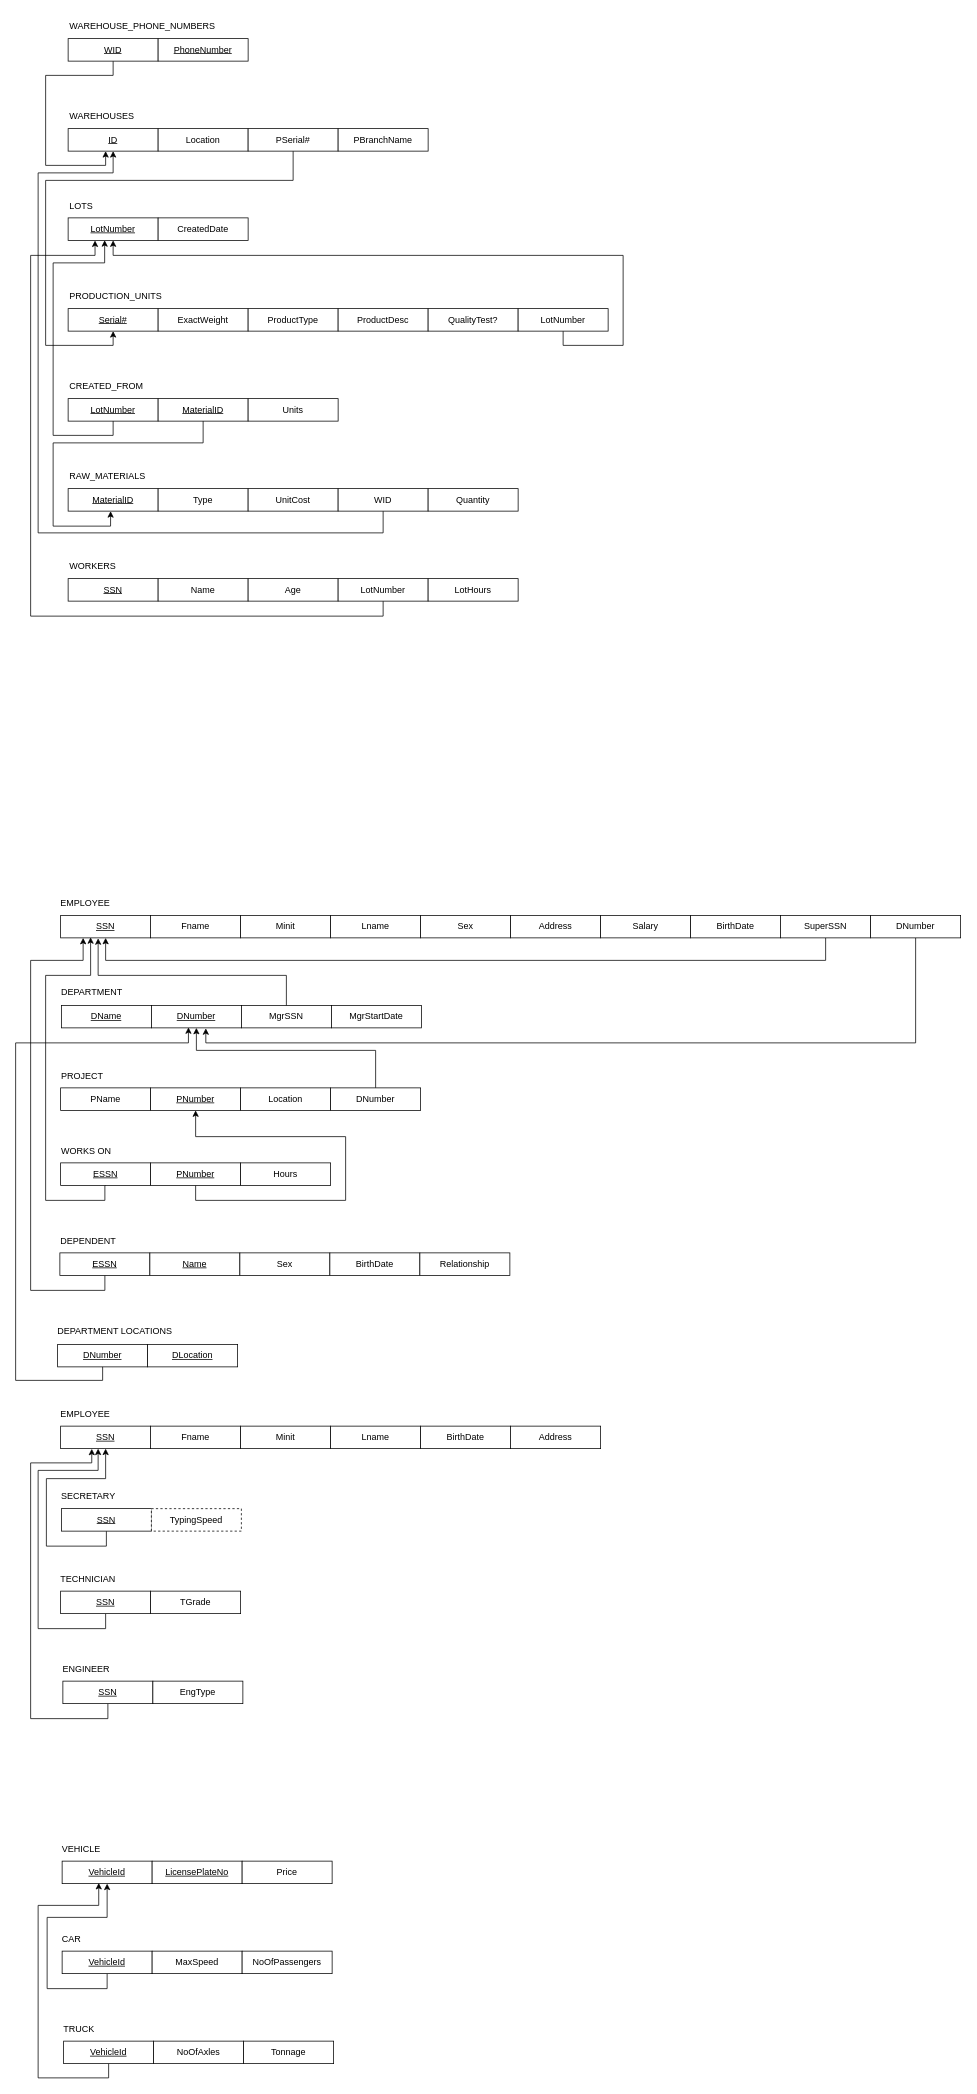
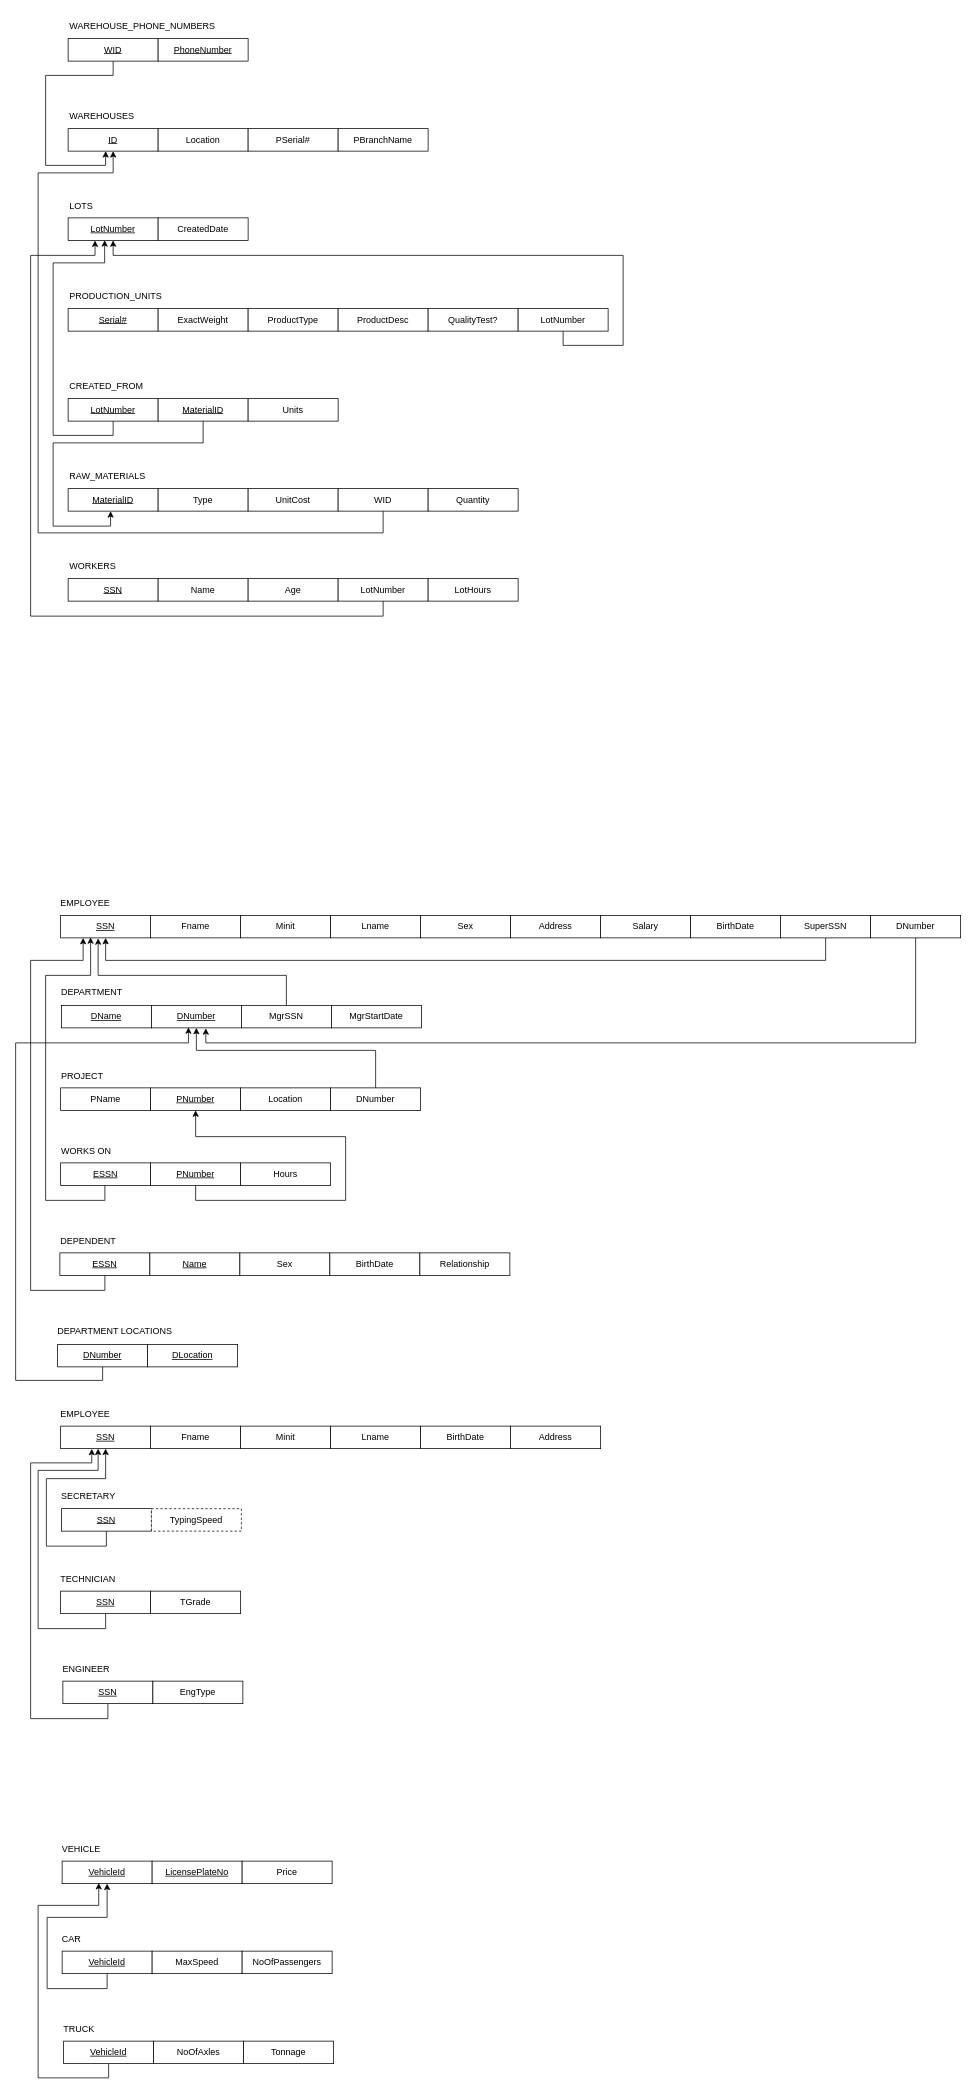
(49, 180) -> none
